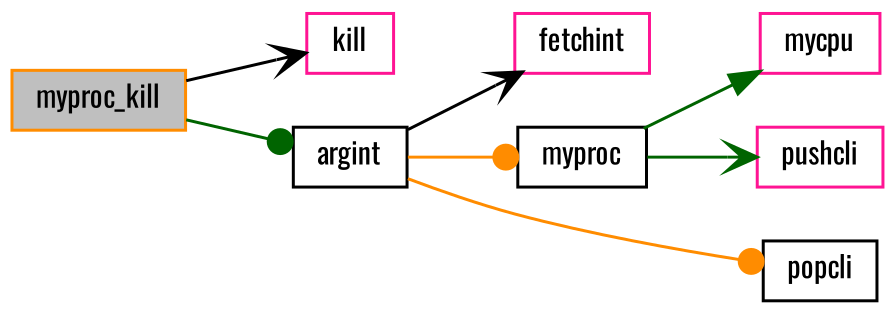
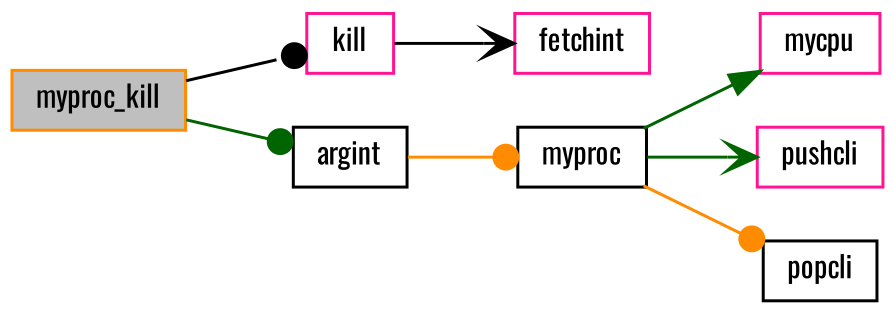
(231, 70) -> (231, 70)
(452, 108) -> (439, 43)
(571, 228) -> (692, 210)
